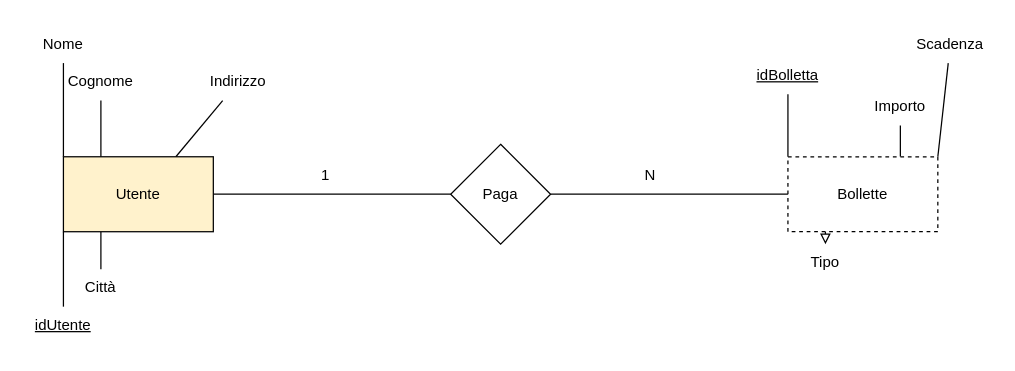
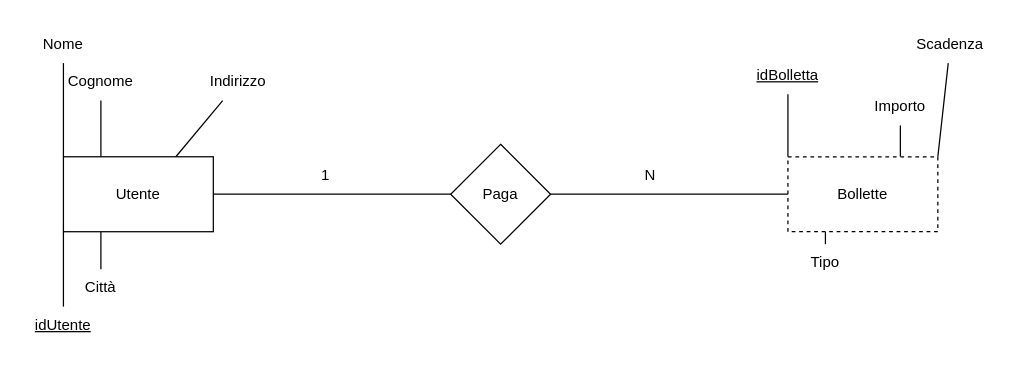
(138, 194) -> (138, 194)
(826, 232) -> (826, 237)
